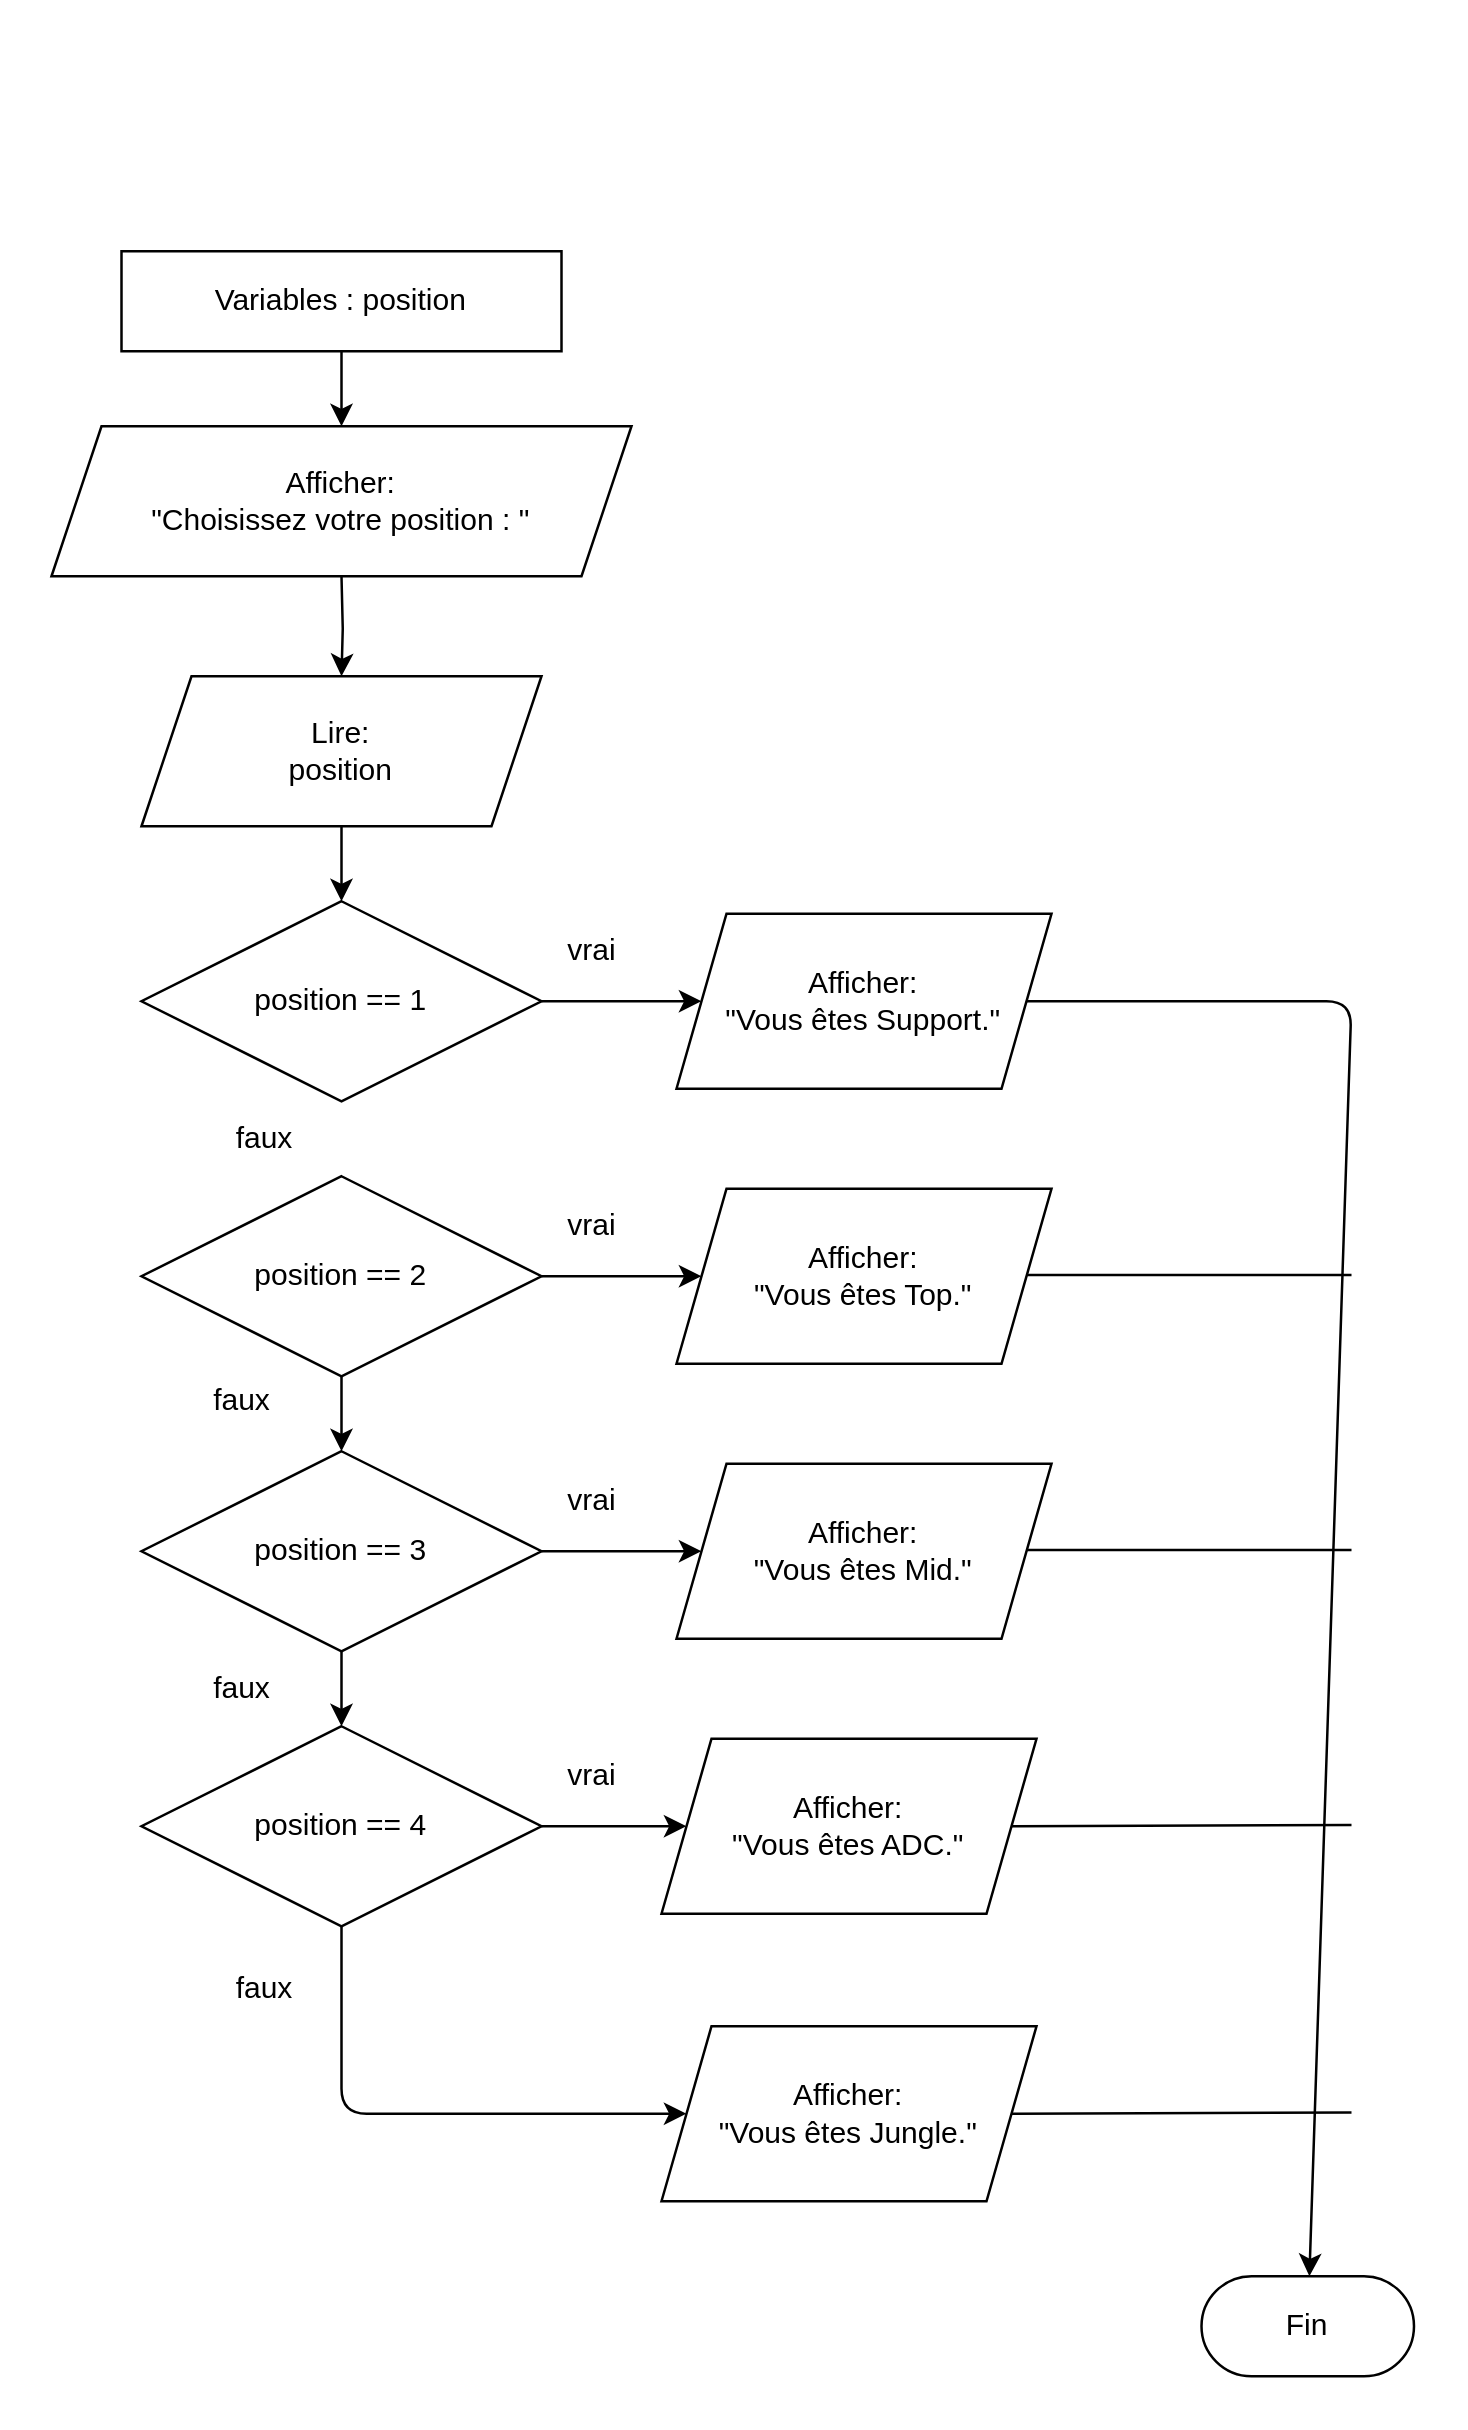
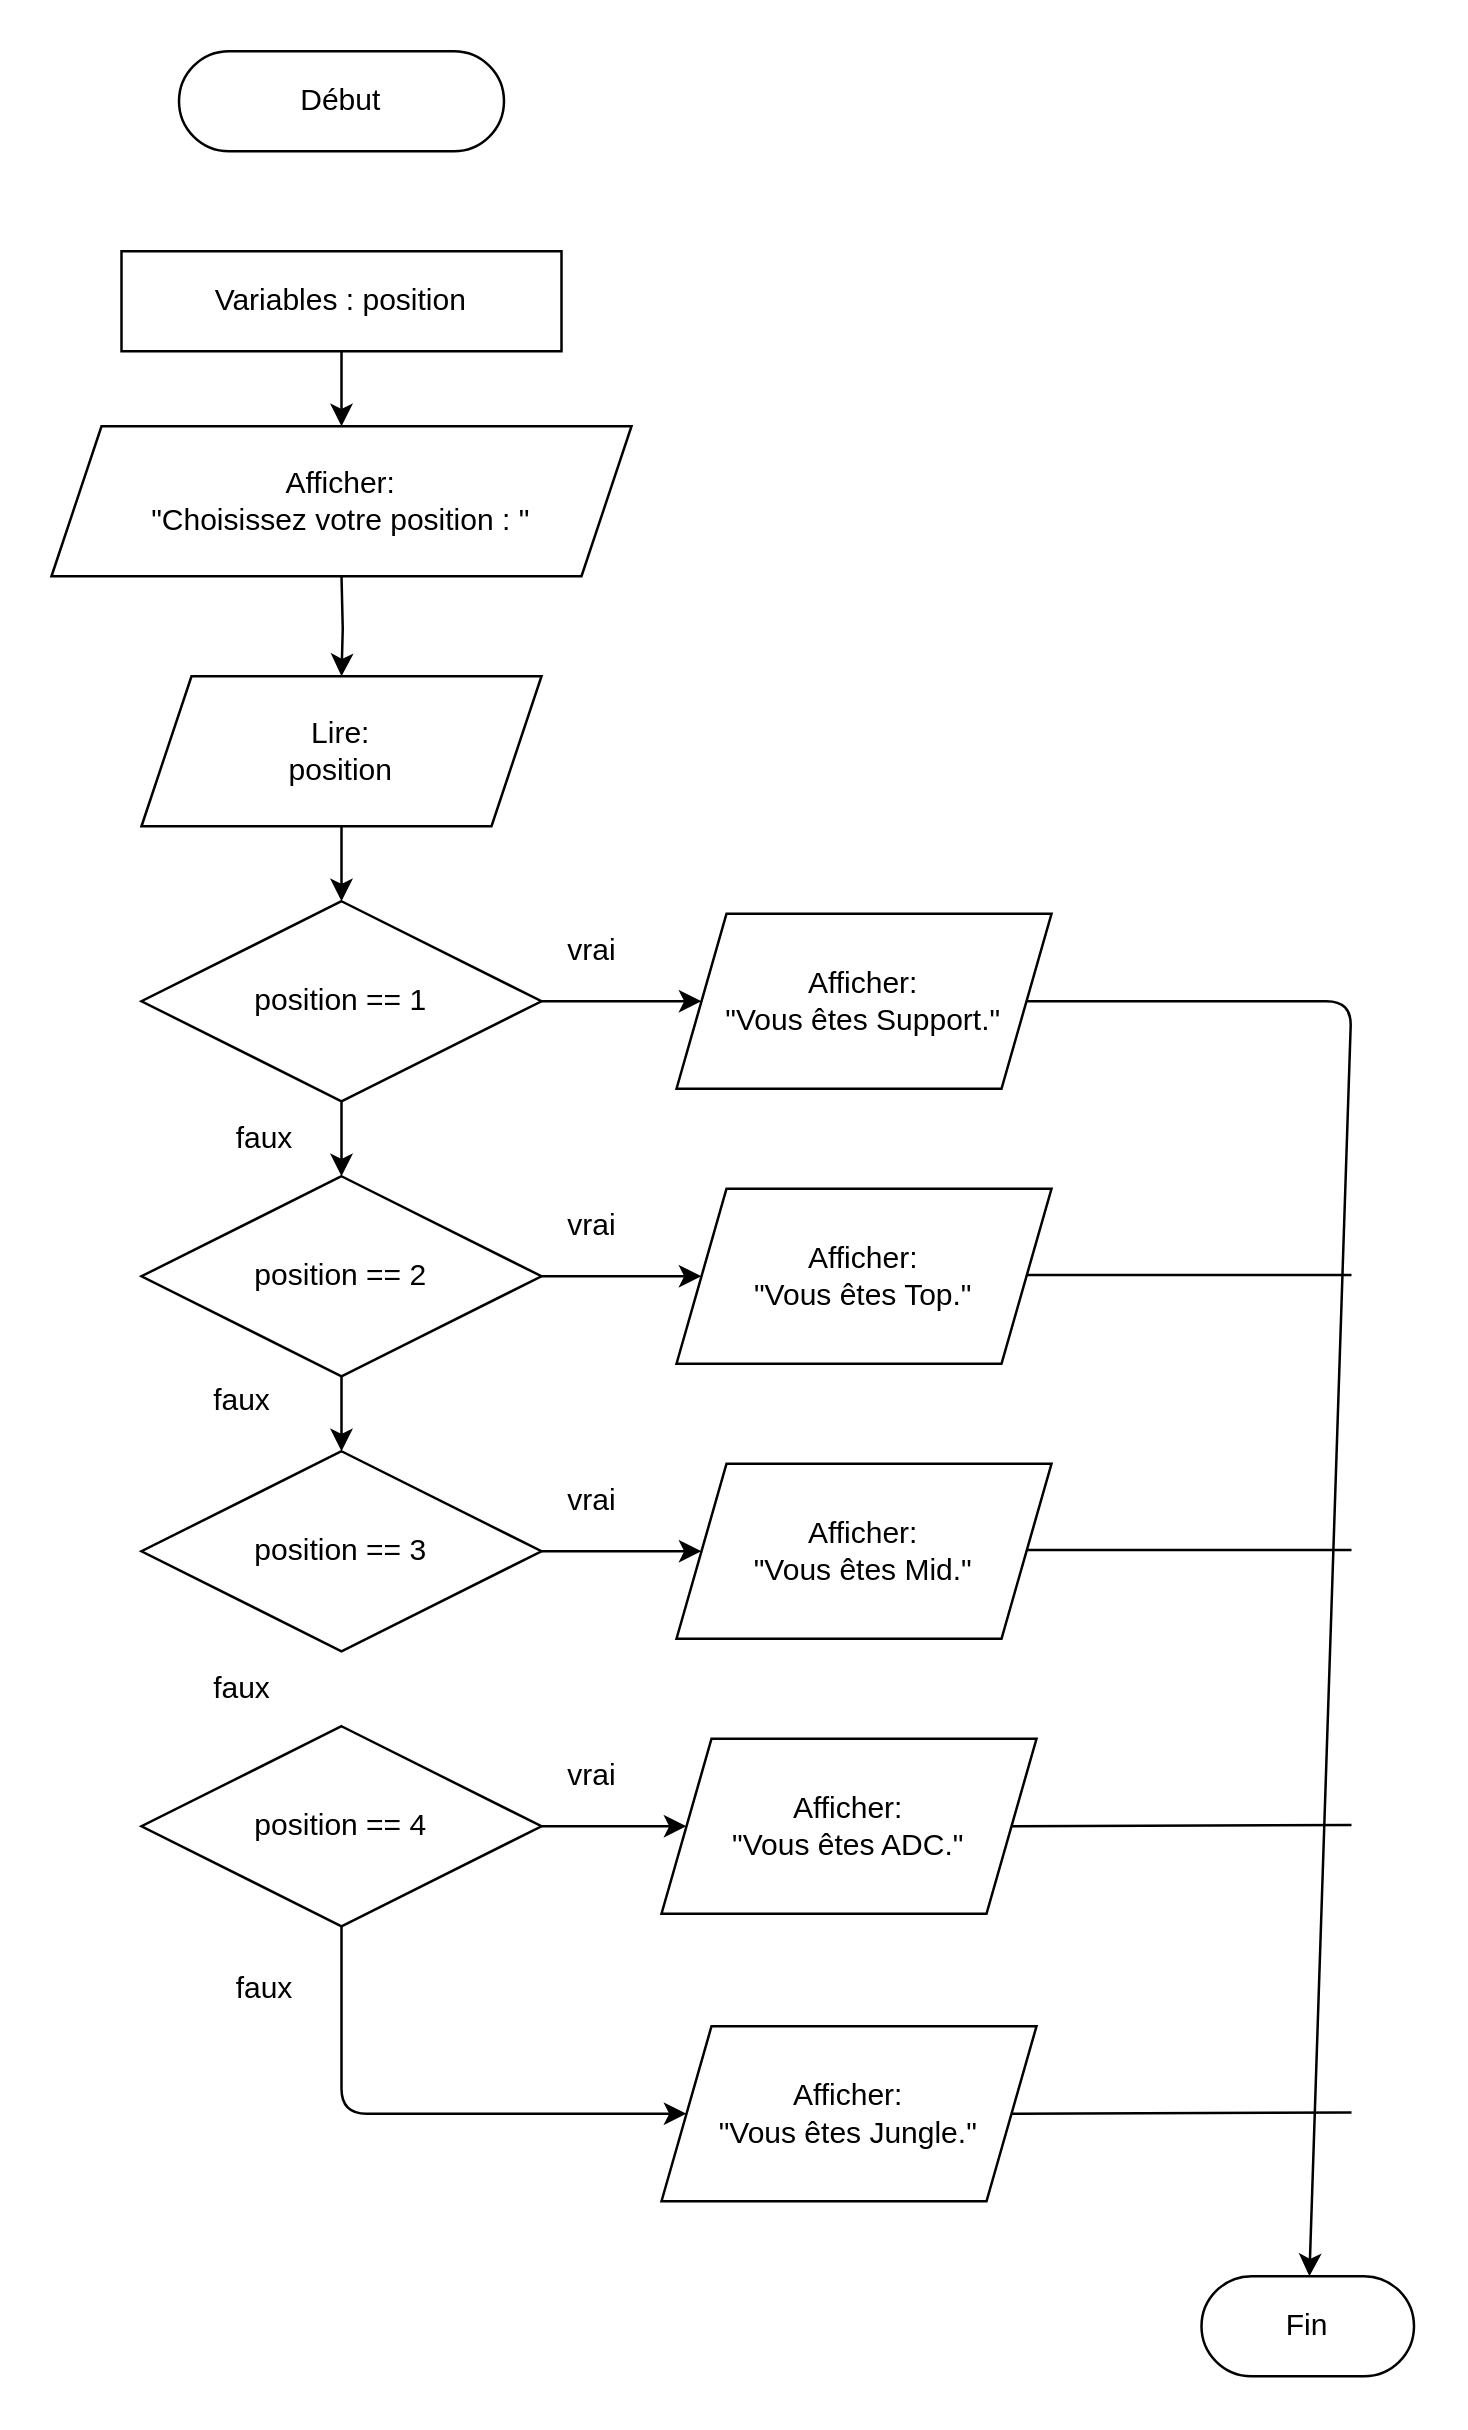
none -> (341, 101)
none -> (341, 1147)
(341, 1697) -> none
